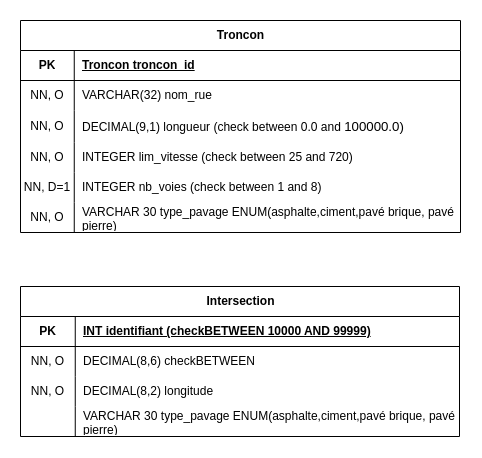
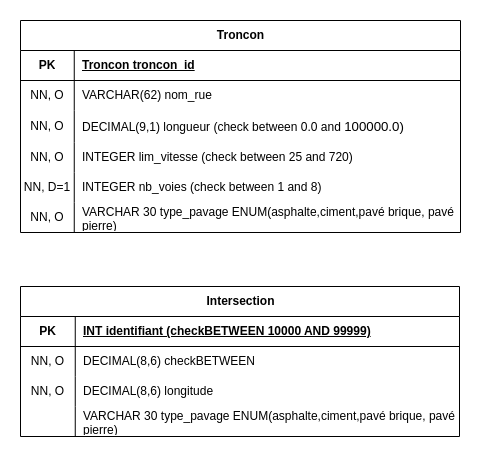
(145, 96) -> (145, 96)
(151, 392) -> (151, 392)
